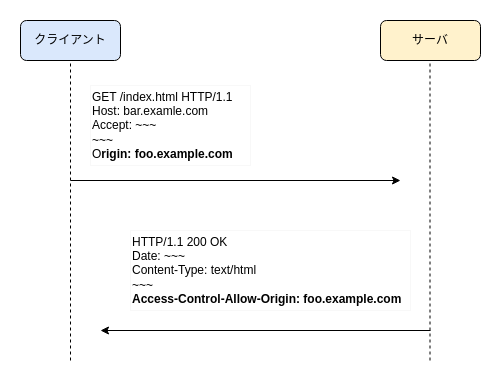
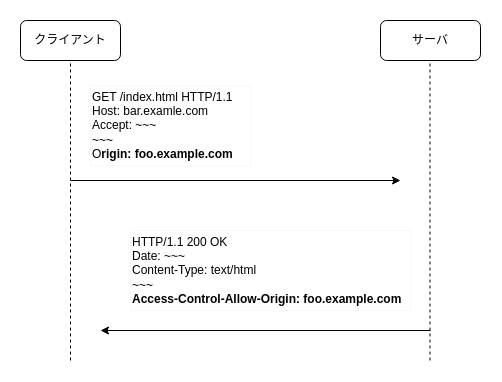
(71, 41) -> (71, 41)
(431, 41) -> (431, 41)
